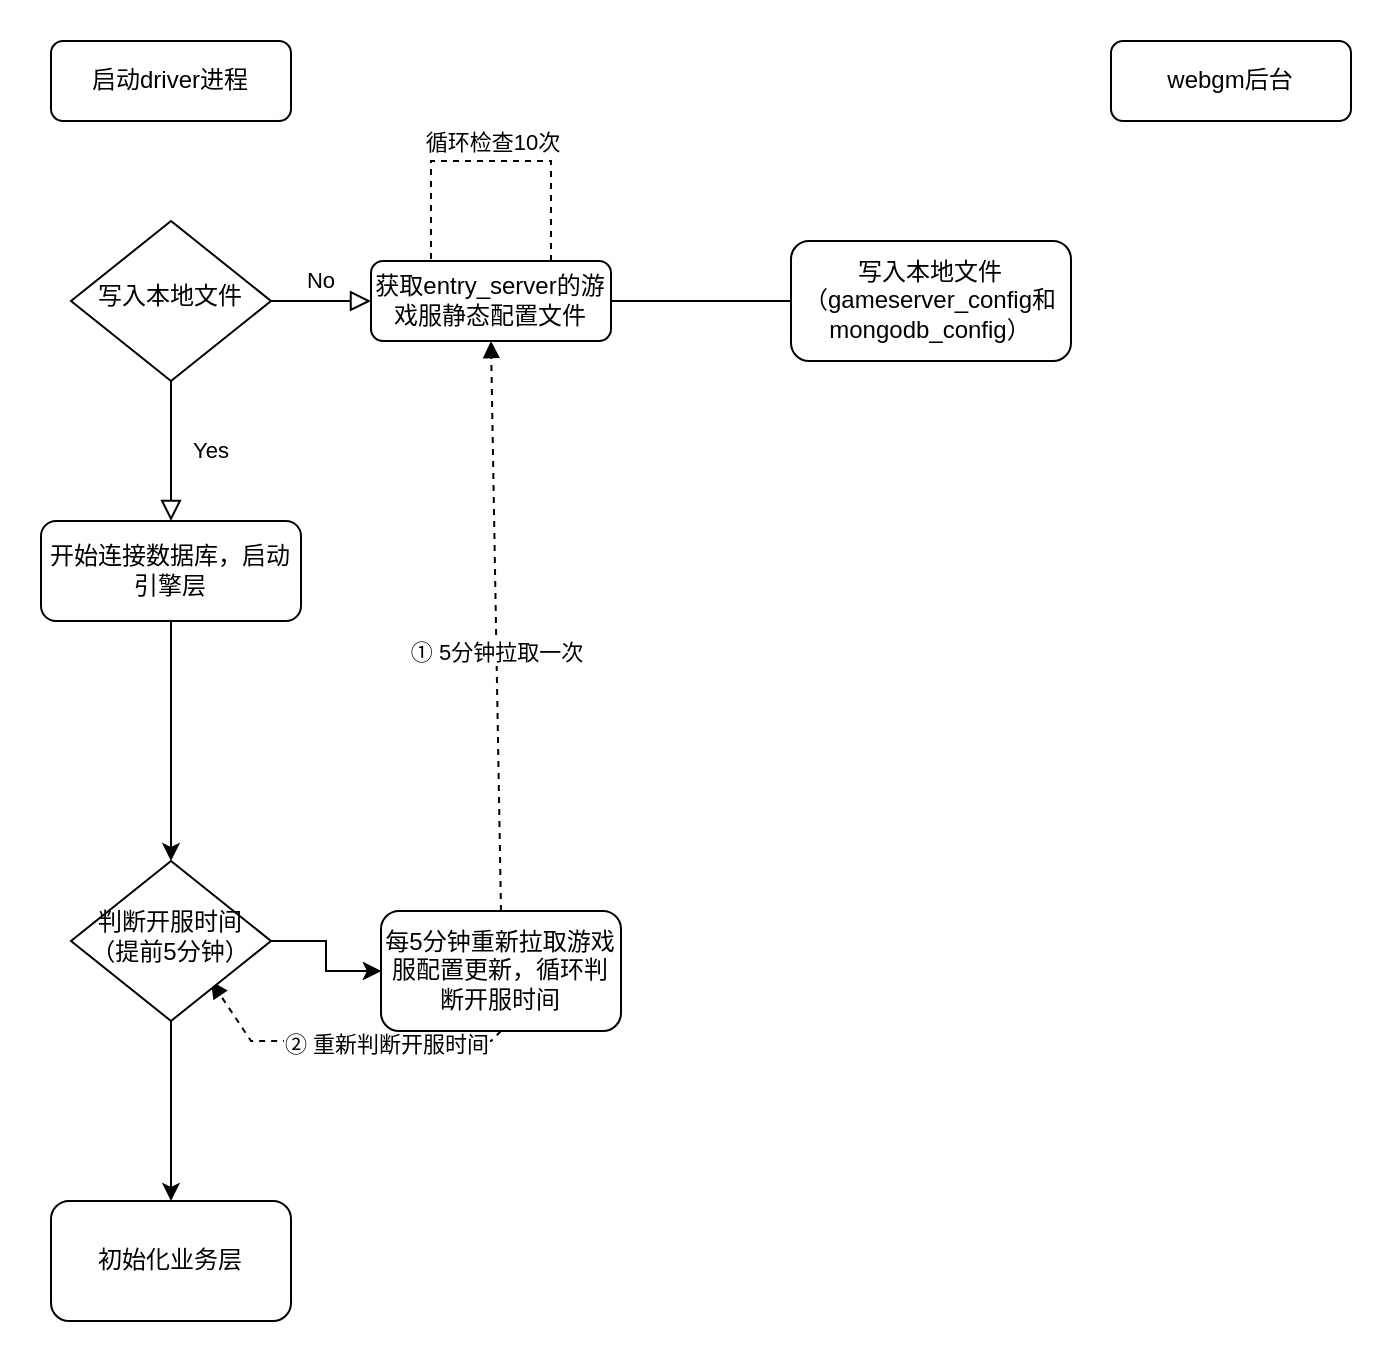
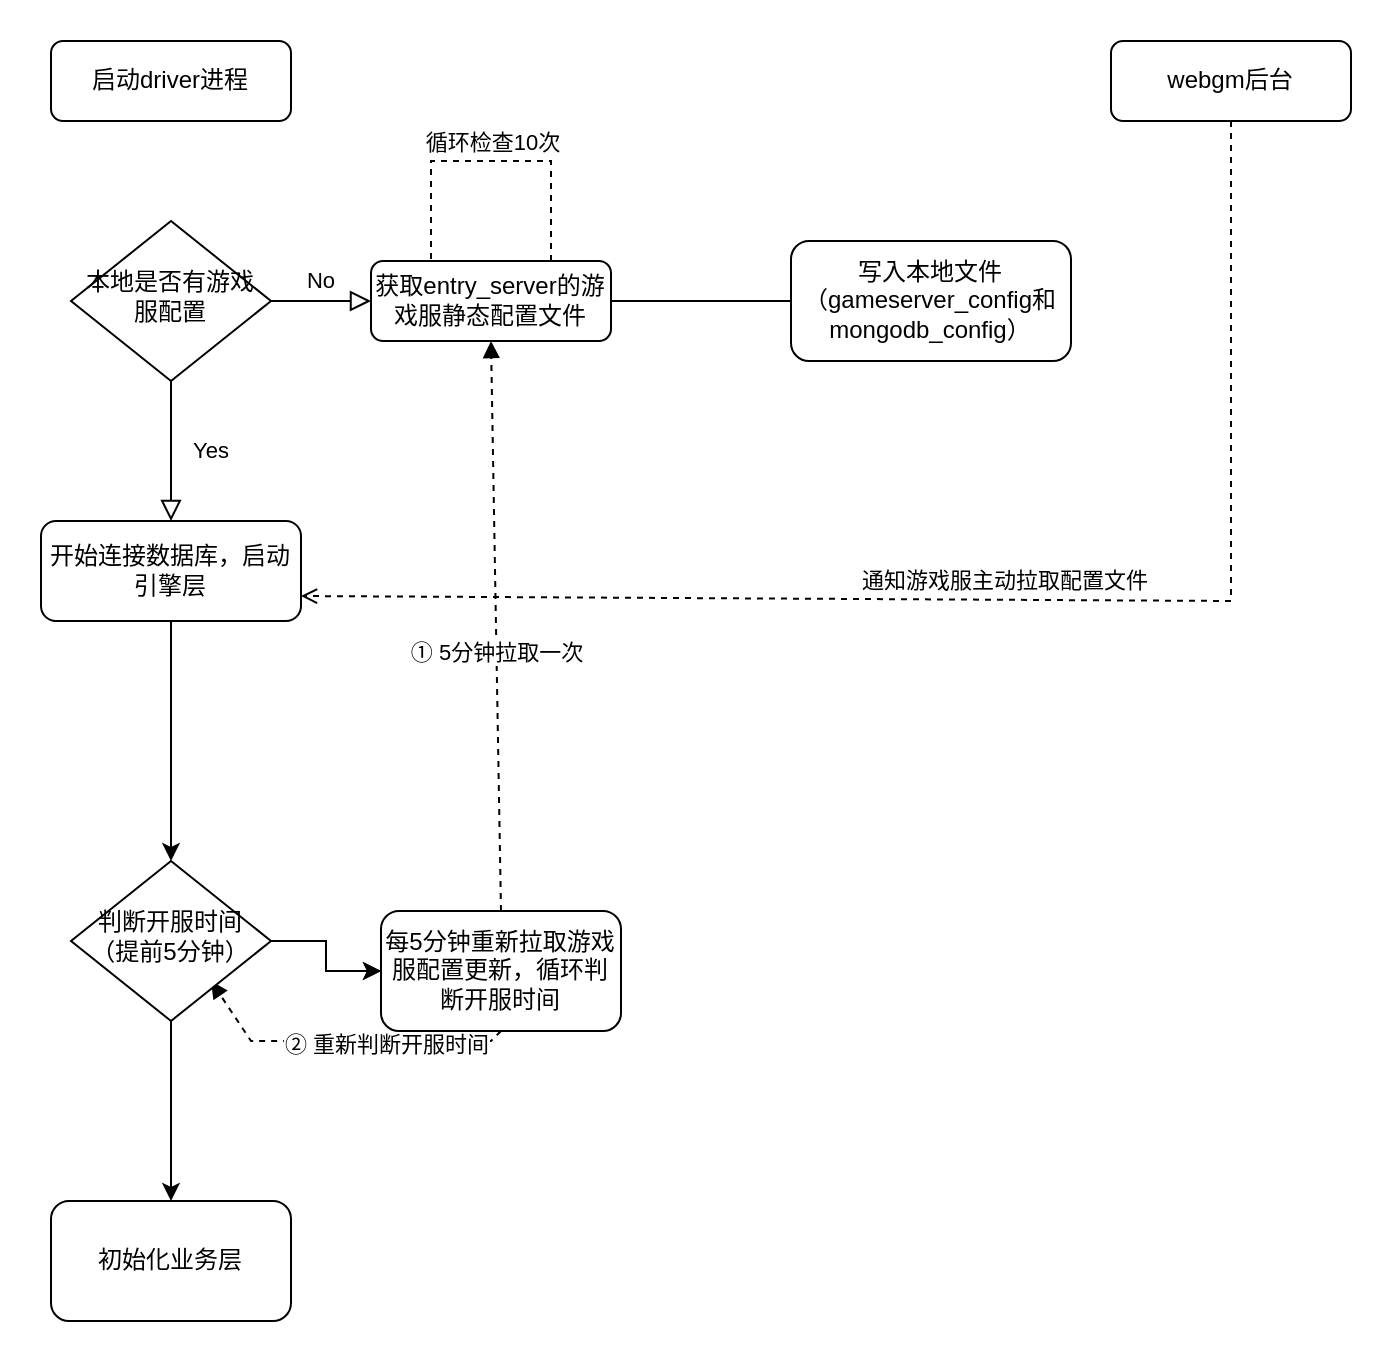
(171, 297) -> (171, 297)
none -> (1009, 600)
